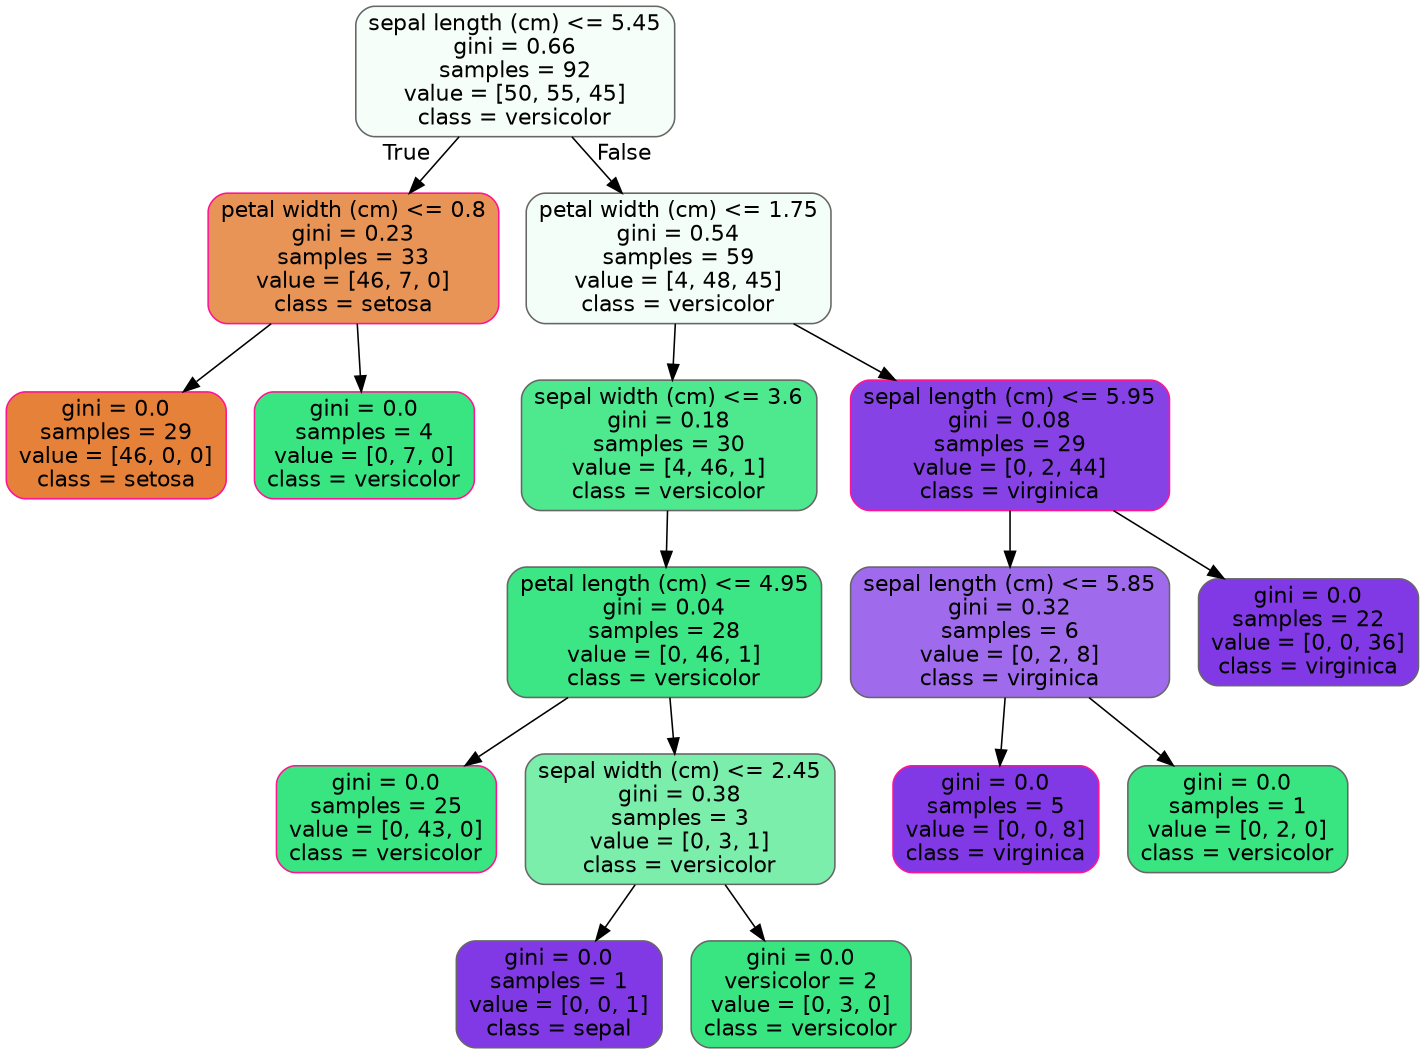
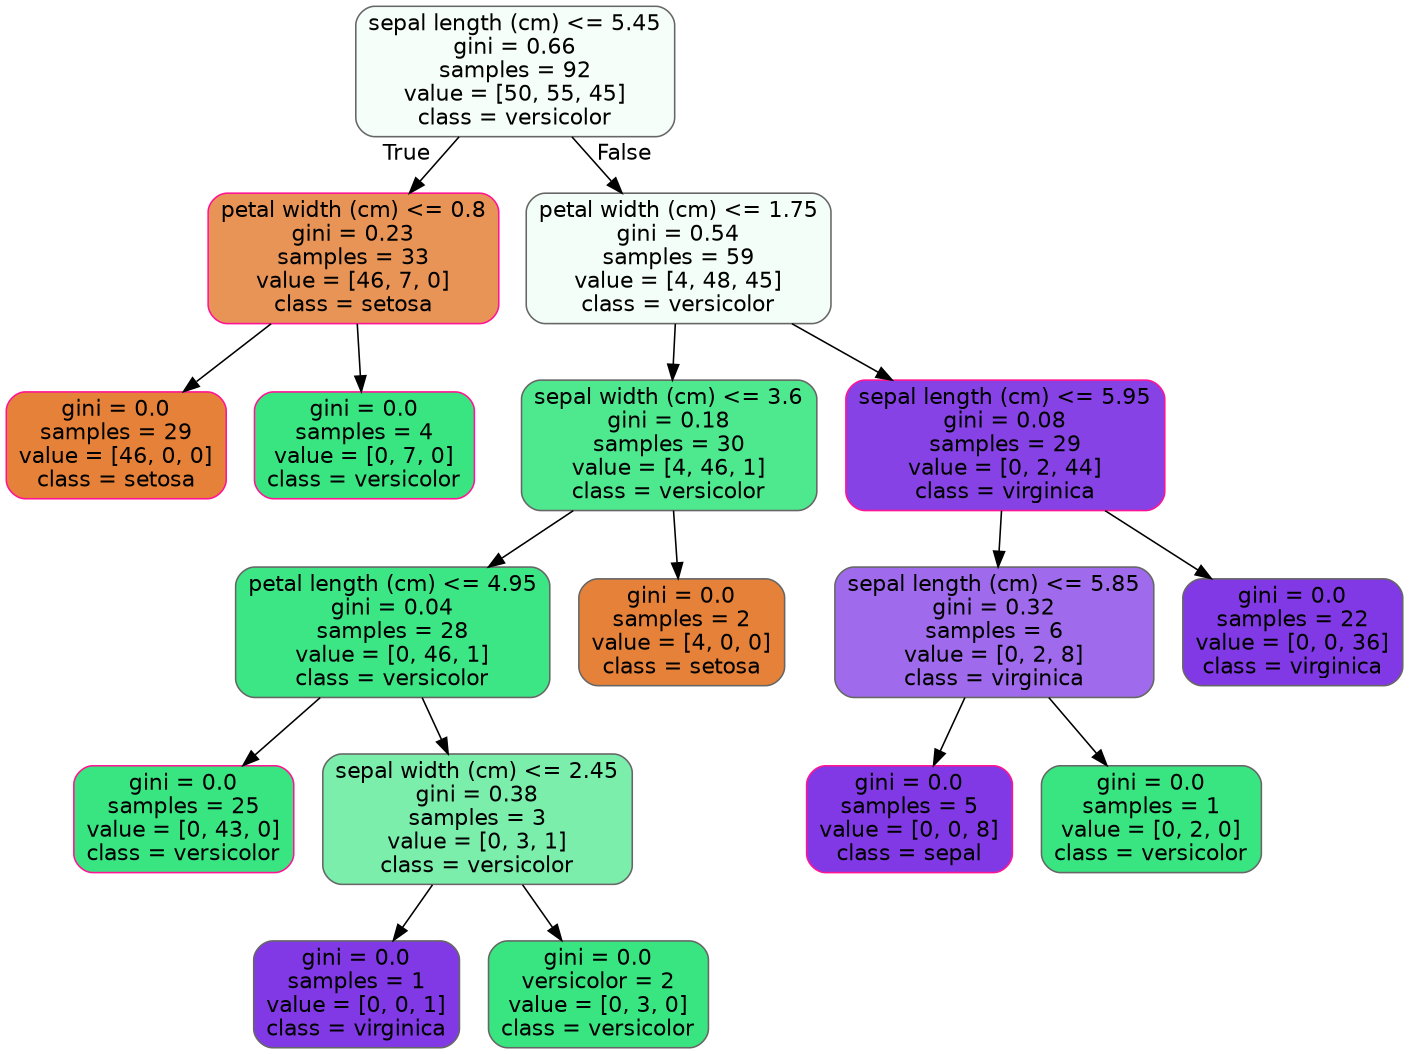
none -> (682, 632)
(996, 819) -> (910, 819)
(559, 994) -> (357, 994)
